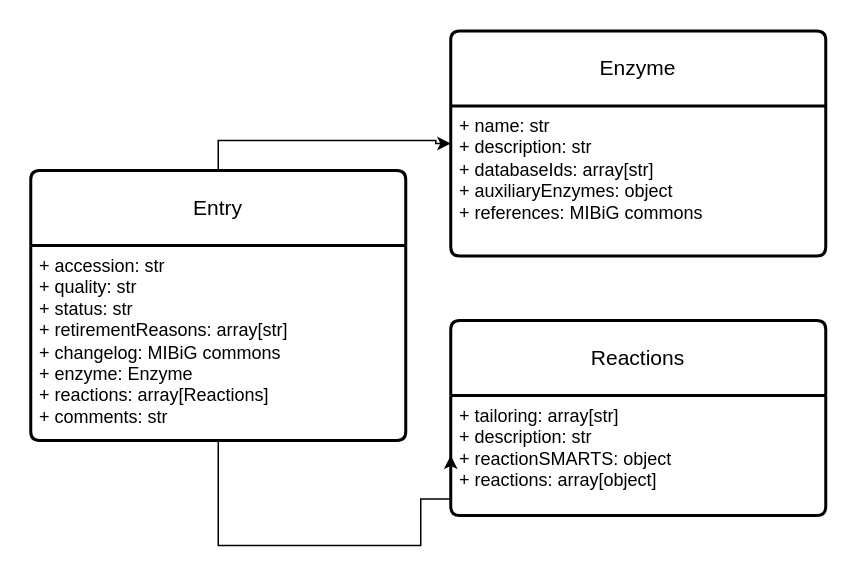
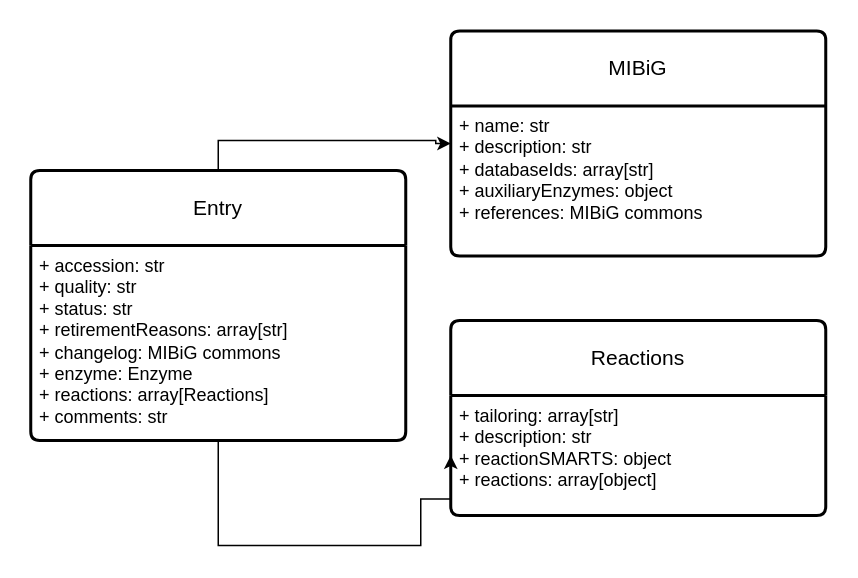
(638, 68) -> (638, 68)
